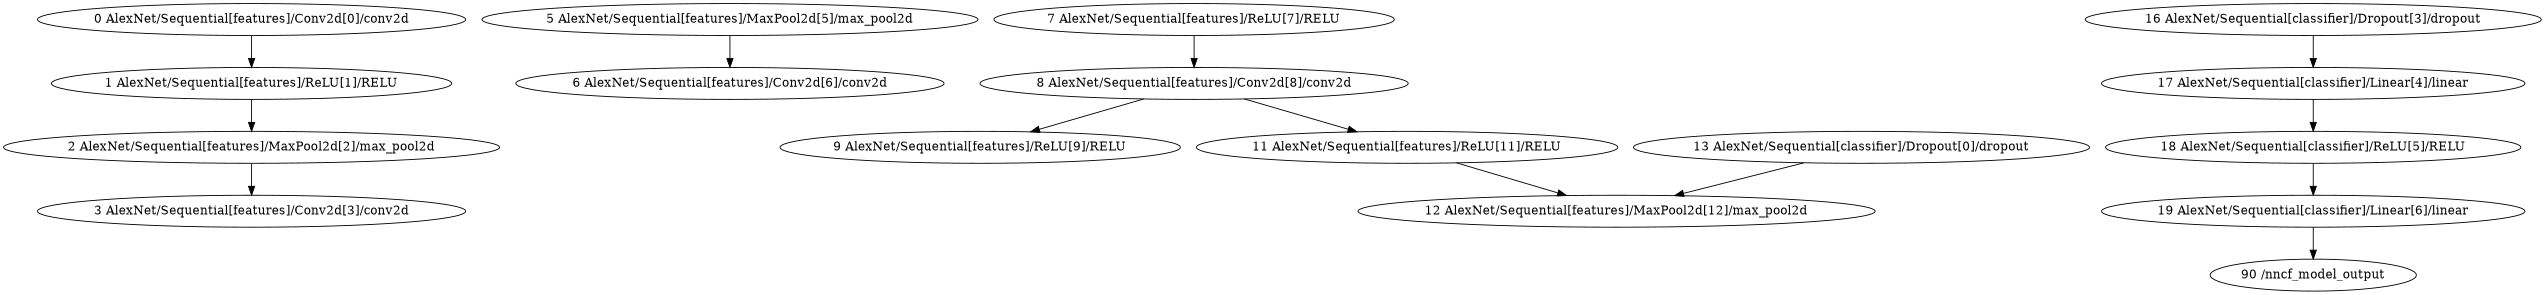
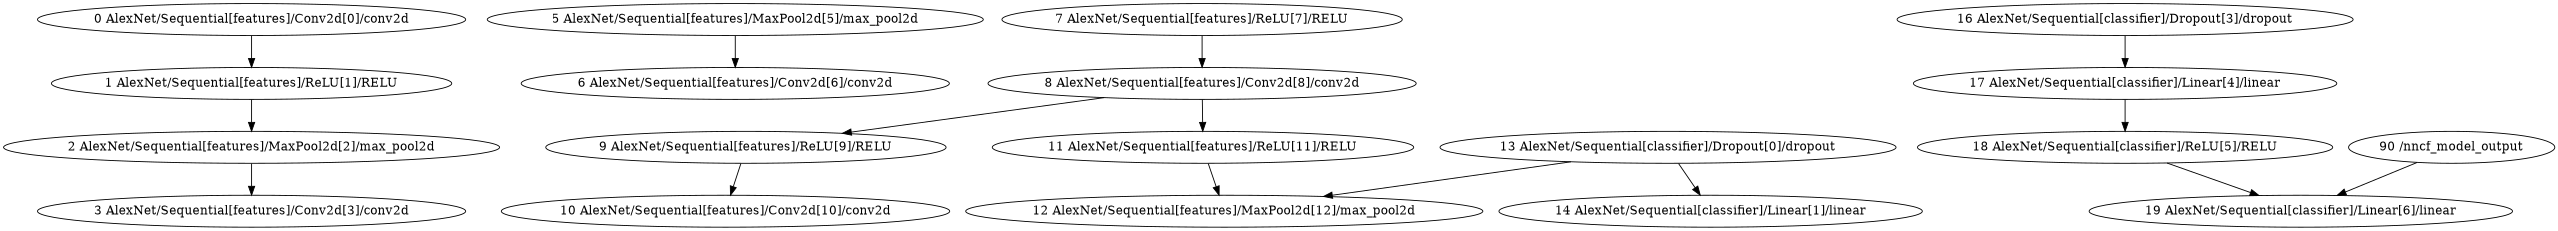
none -> (726, 211)
none -> (1711, 211)
(2313, 239) -> (2381, 177)
